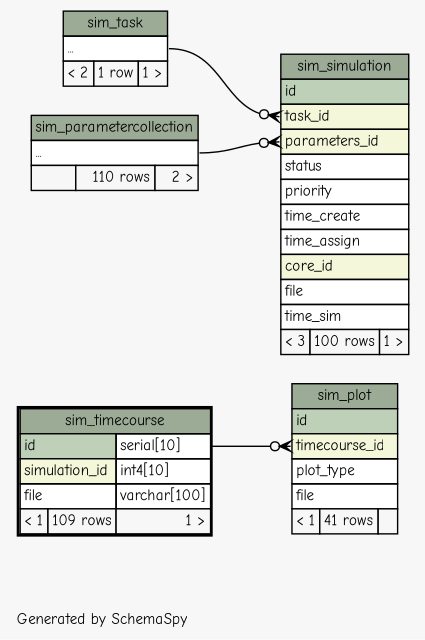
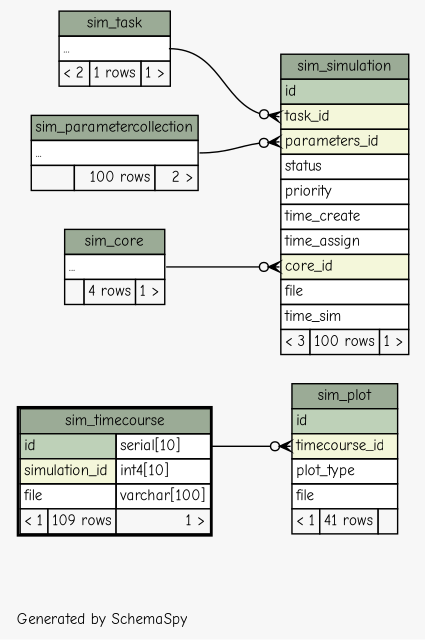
(116, 73) -> (115, 73)
(122, 177) -> (120, 177)
none -> (115, 267)
